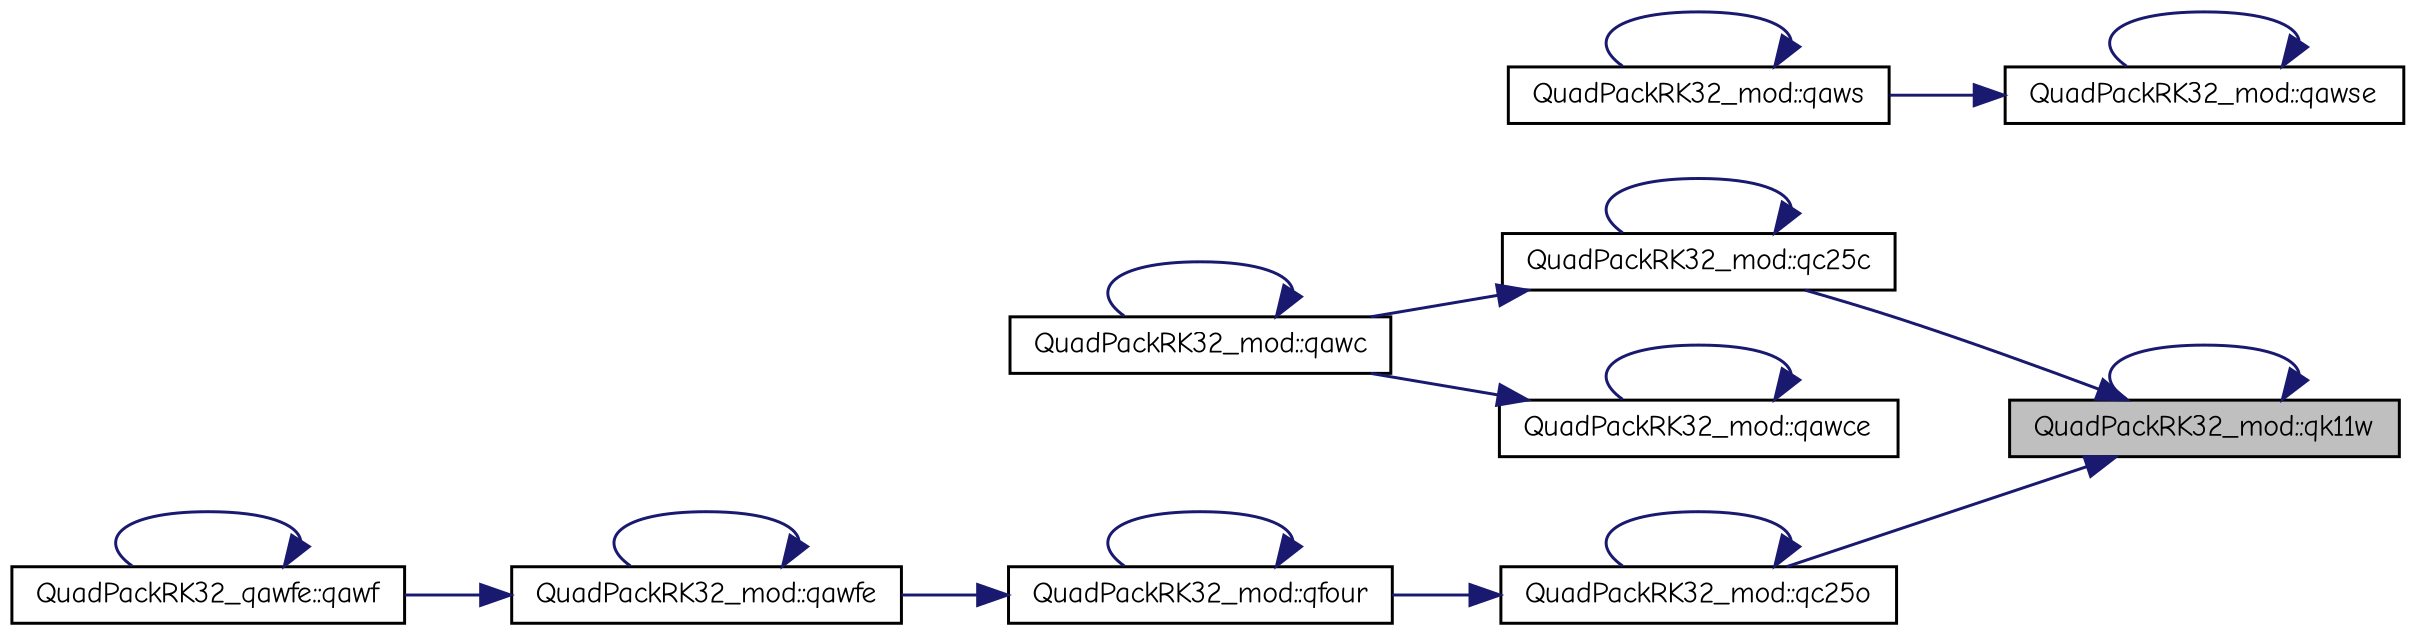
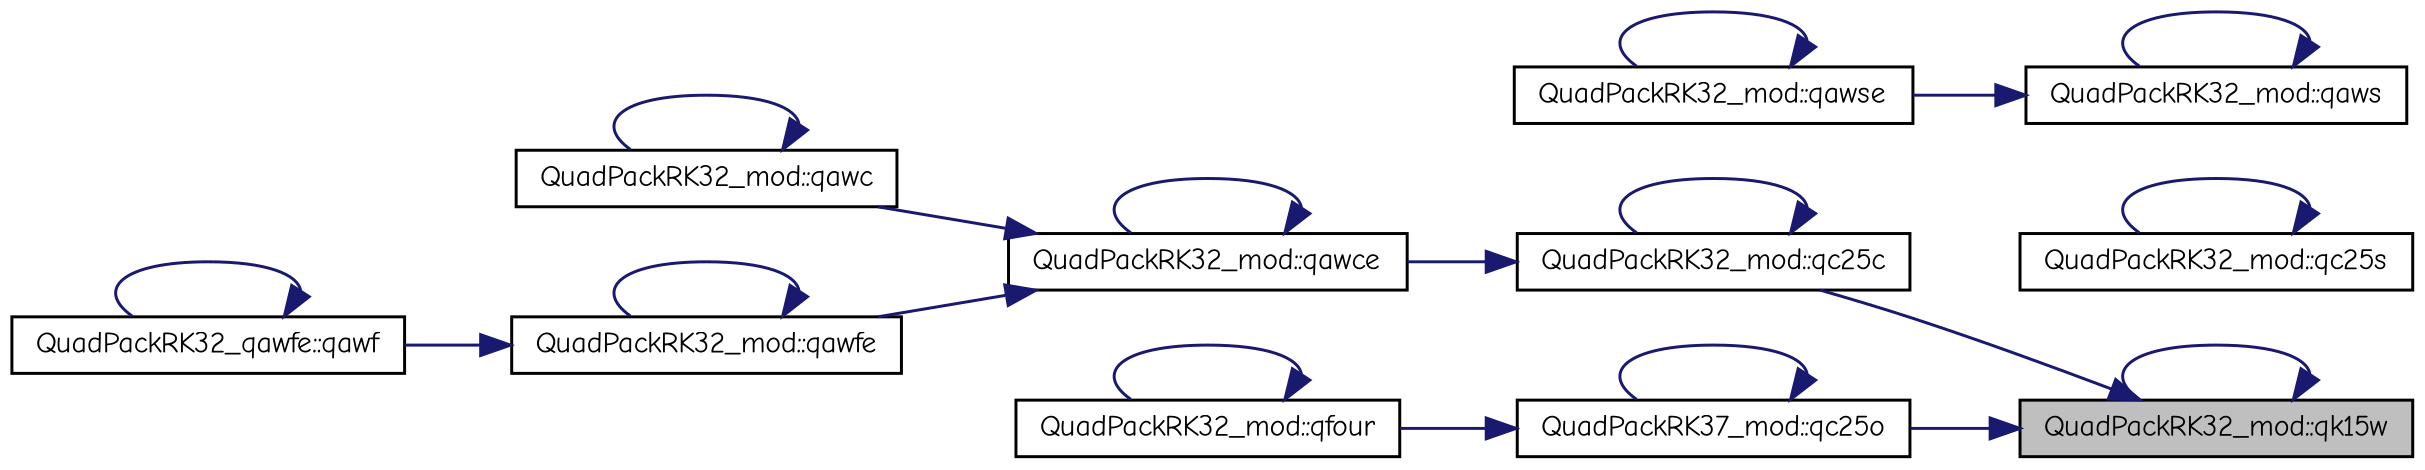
(1932, 95) -> (1954, 95)
none -> (2216, 262)
(1434, 306) -> (1447, 262)
(2204, 428) -> (2216, 428)
(939, 595) -> (942, 306)
(1699, 595) -> (1714, 428)
